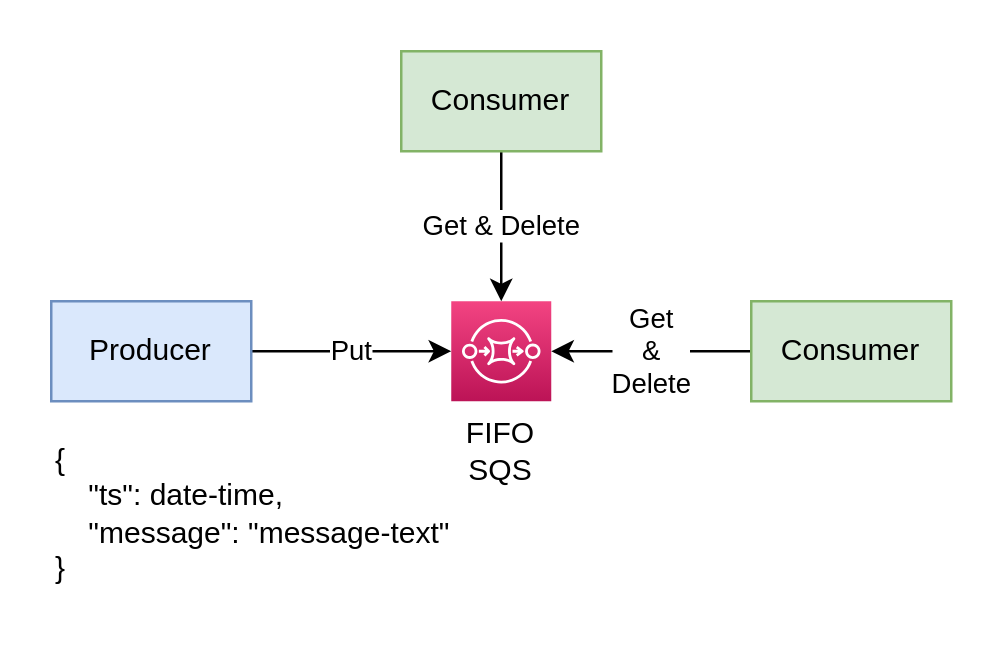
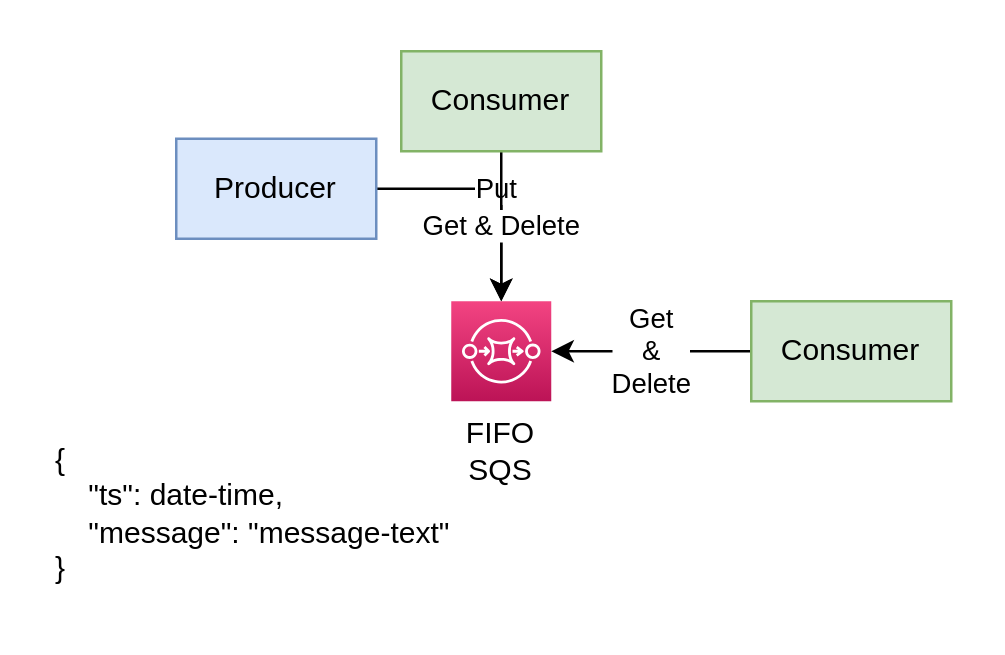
(151, 351) -> (276, 189)
